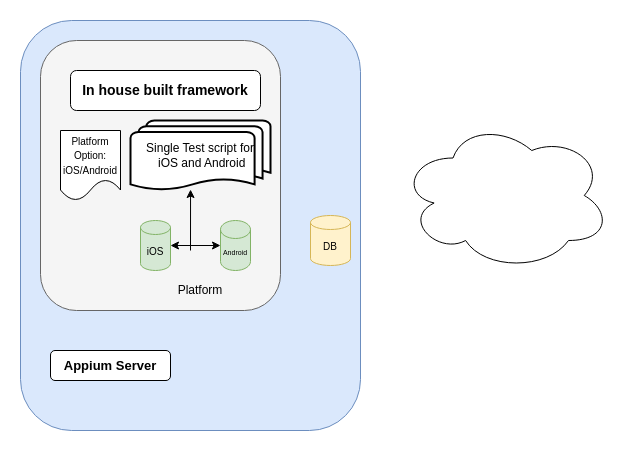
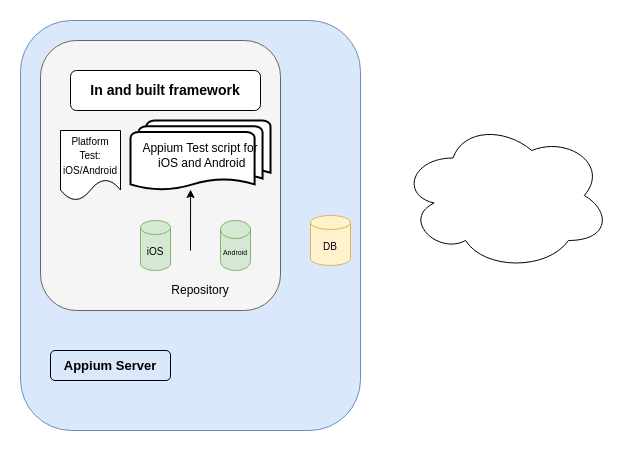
(166, 91) -> (166, 91)
(91, 156) -> (91, 156)
(201, 156) -> (201, 156)
(195, 246) -> none
(201, 291) -> (201, 291)
(111, 366) -> (111, 366)
